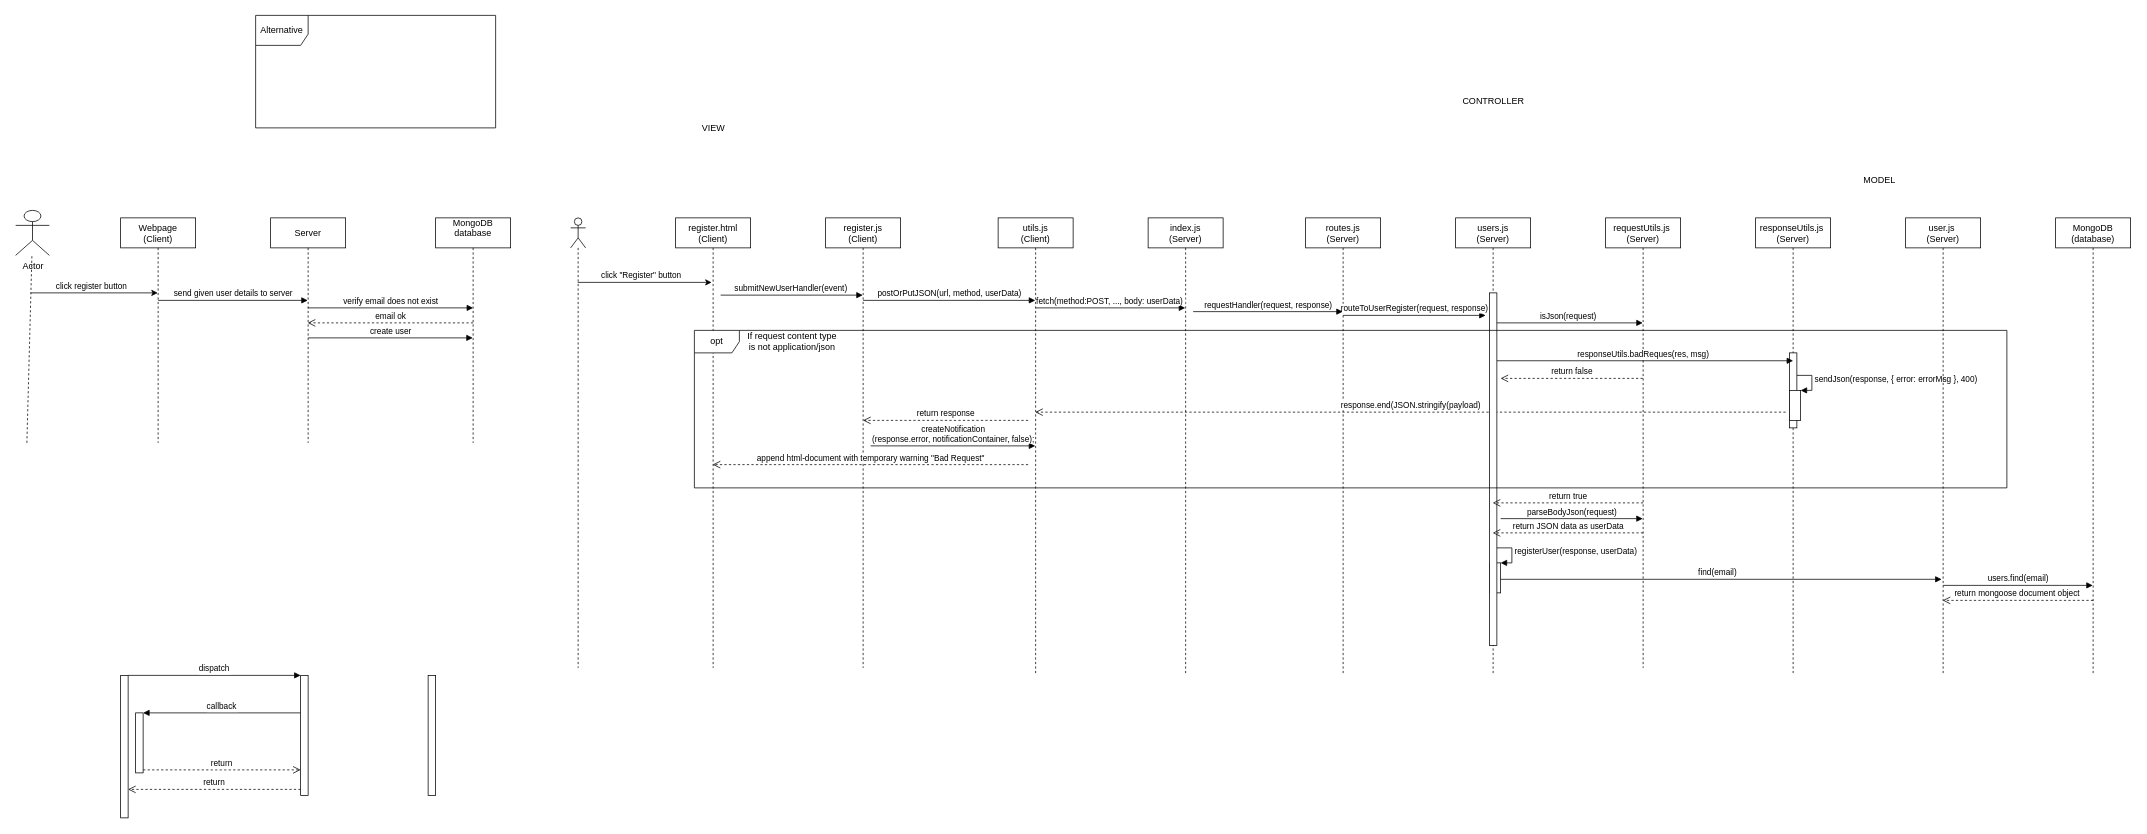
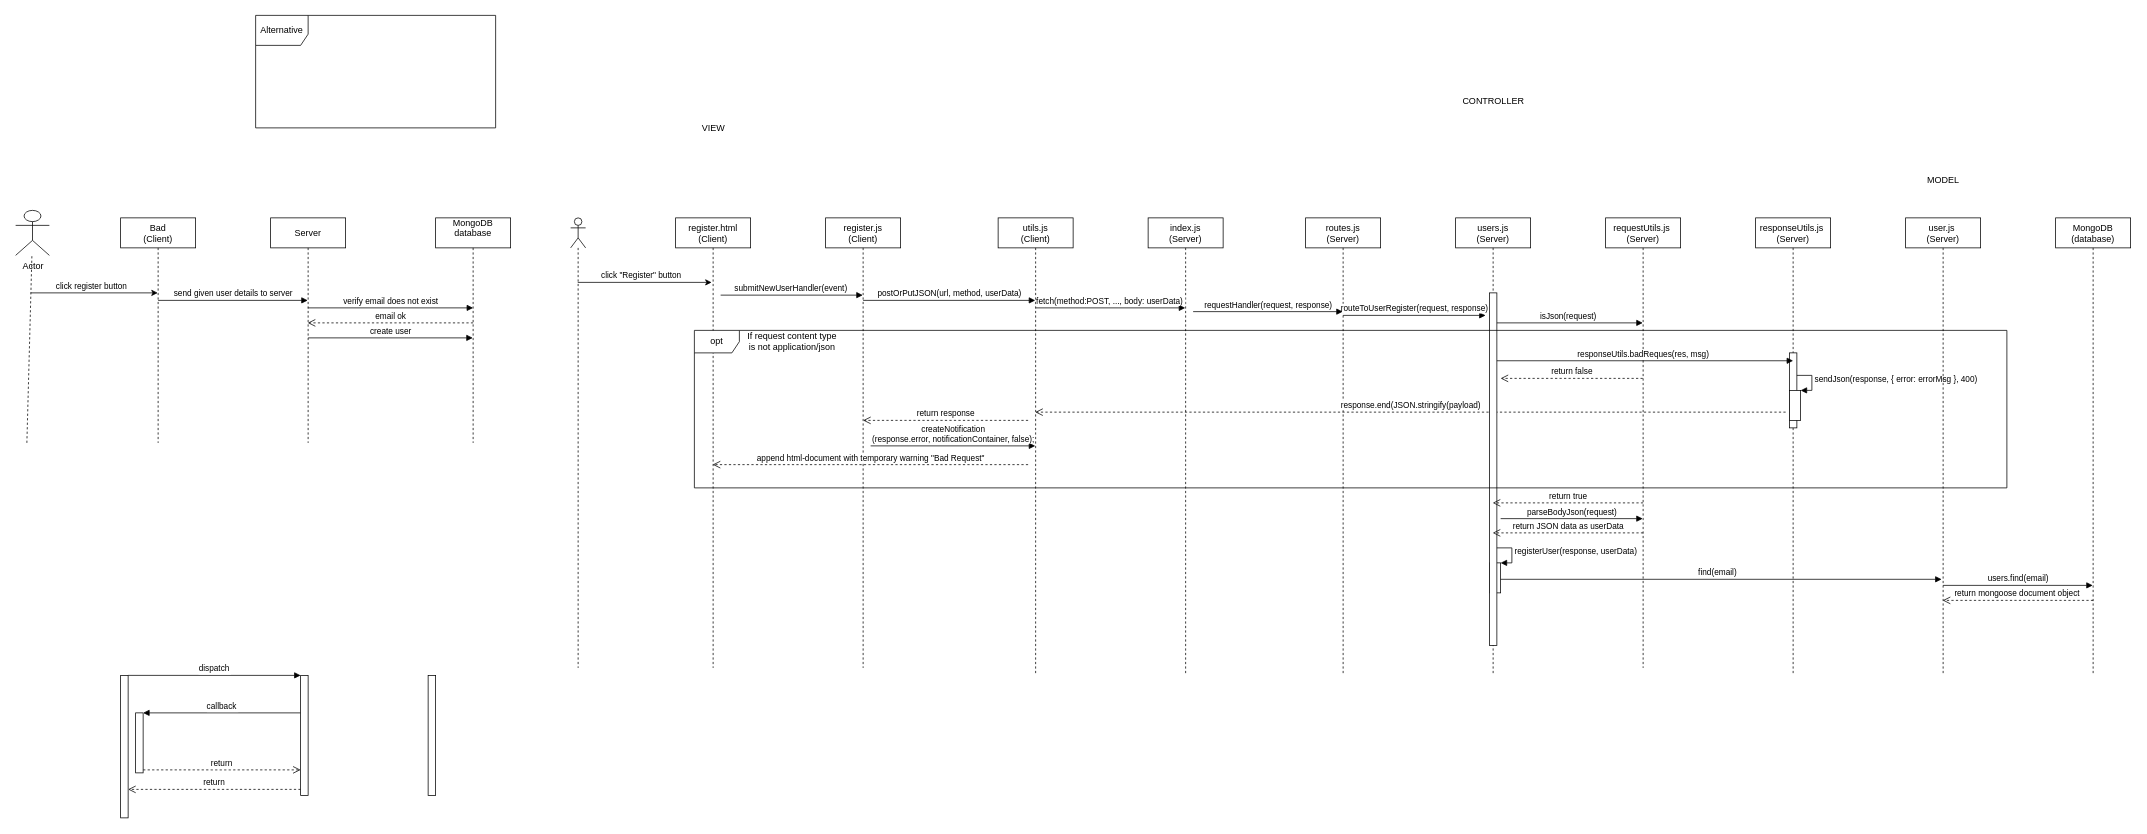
(1879, 180) -> (1943, 180)
(158, 228) -> (158, 228)
